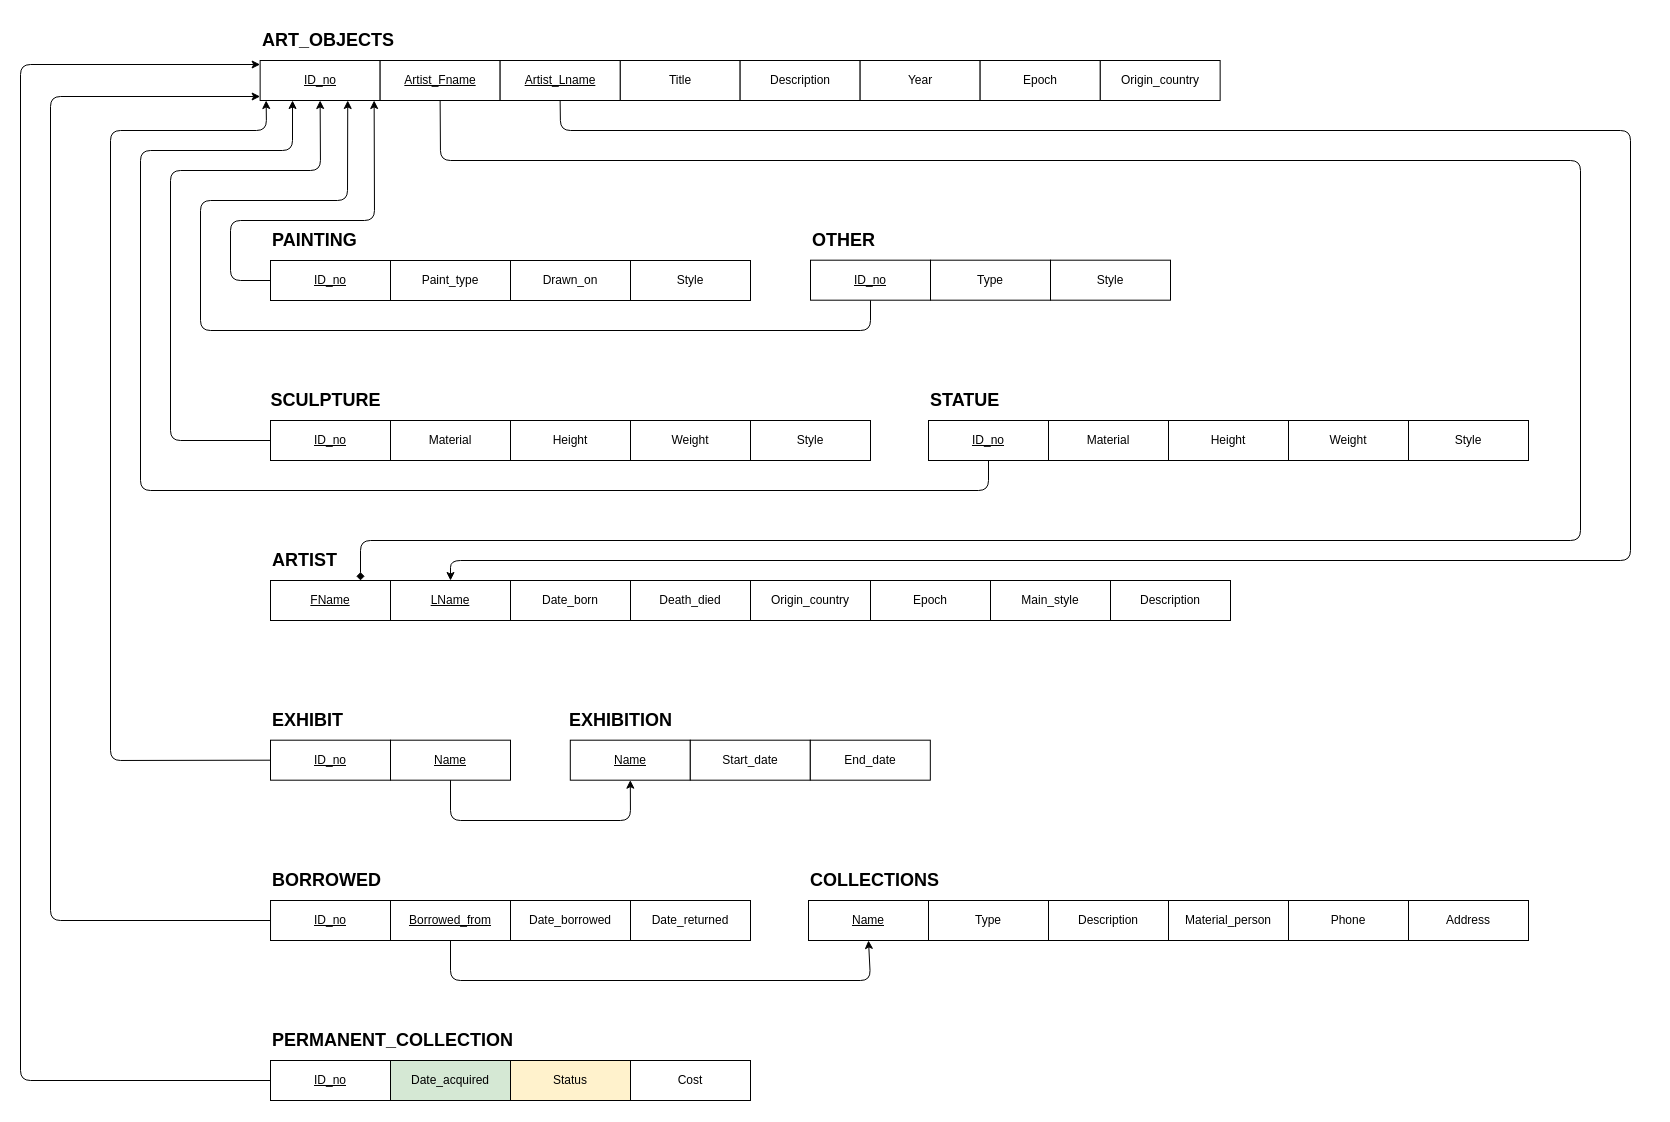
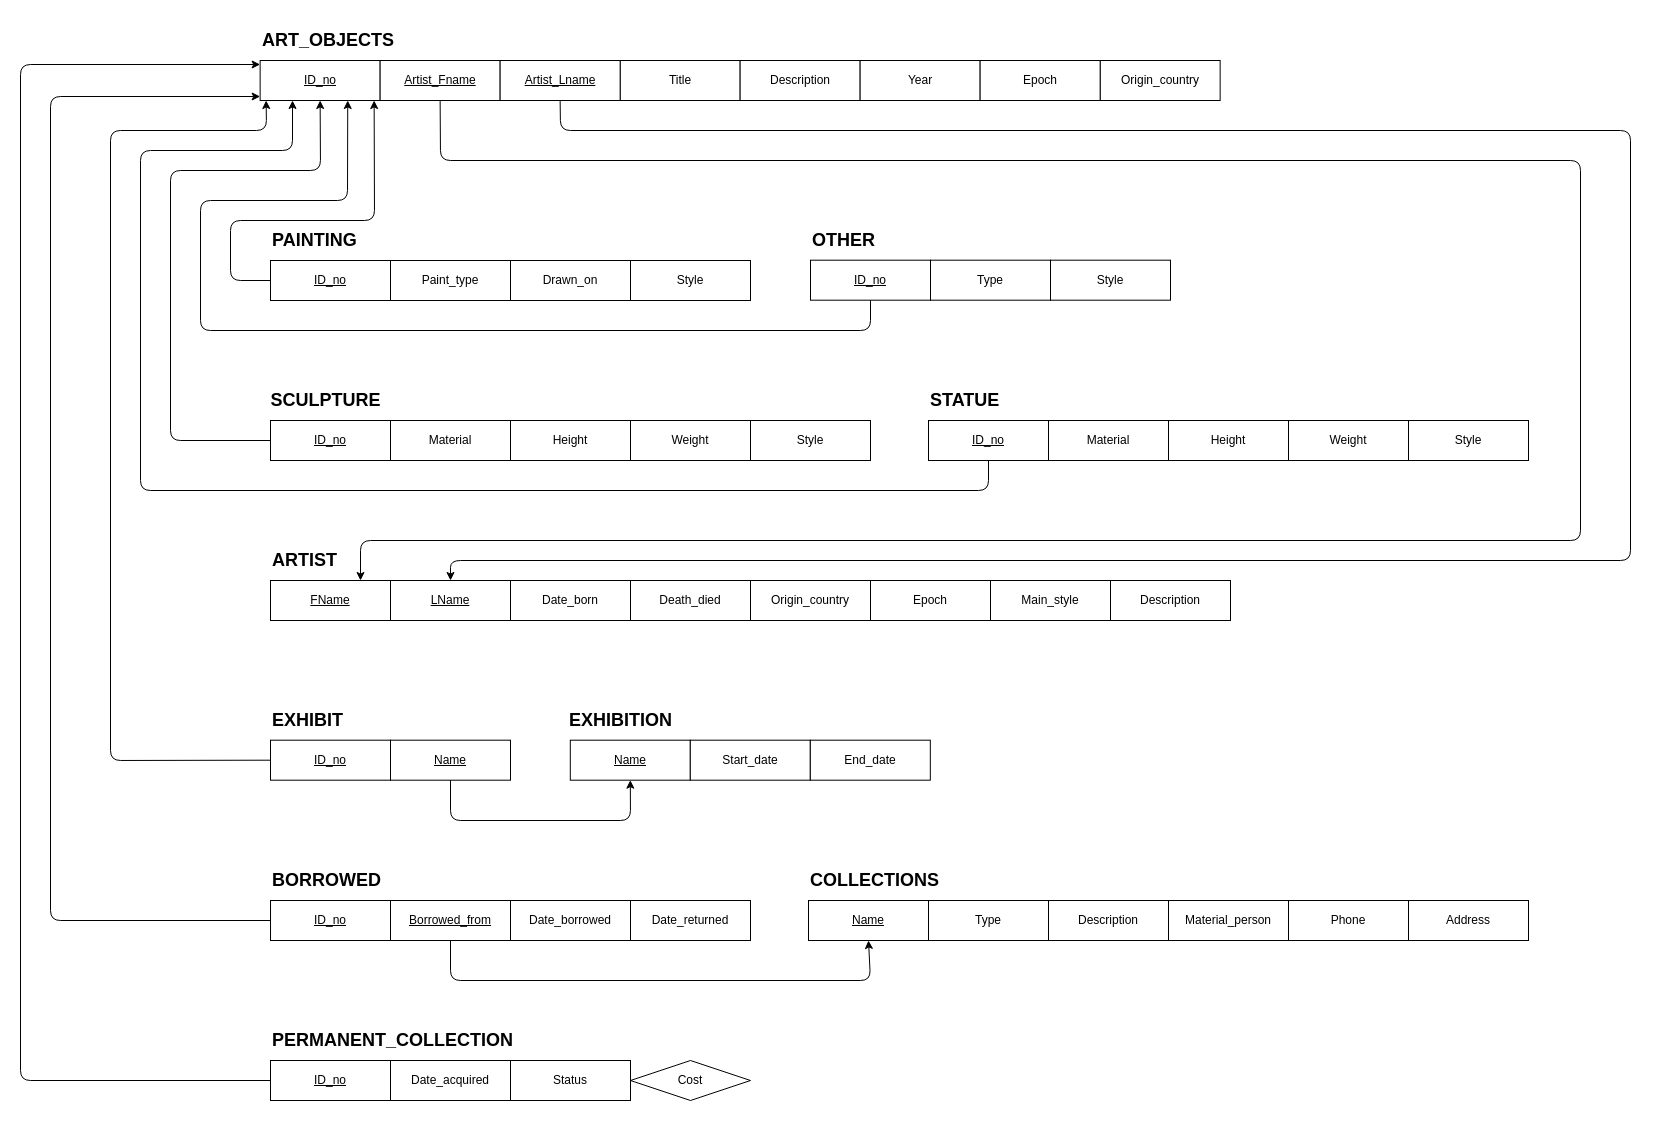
(361, 572) -> (361, 572)
(451, 1081) -> (451, 1081)
(571, 1081) -> (571, 1081)
(691, 1081) -> (691, 1081)
